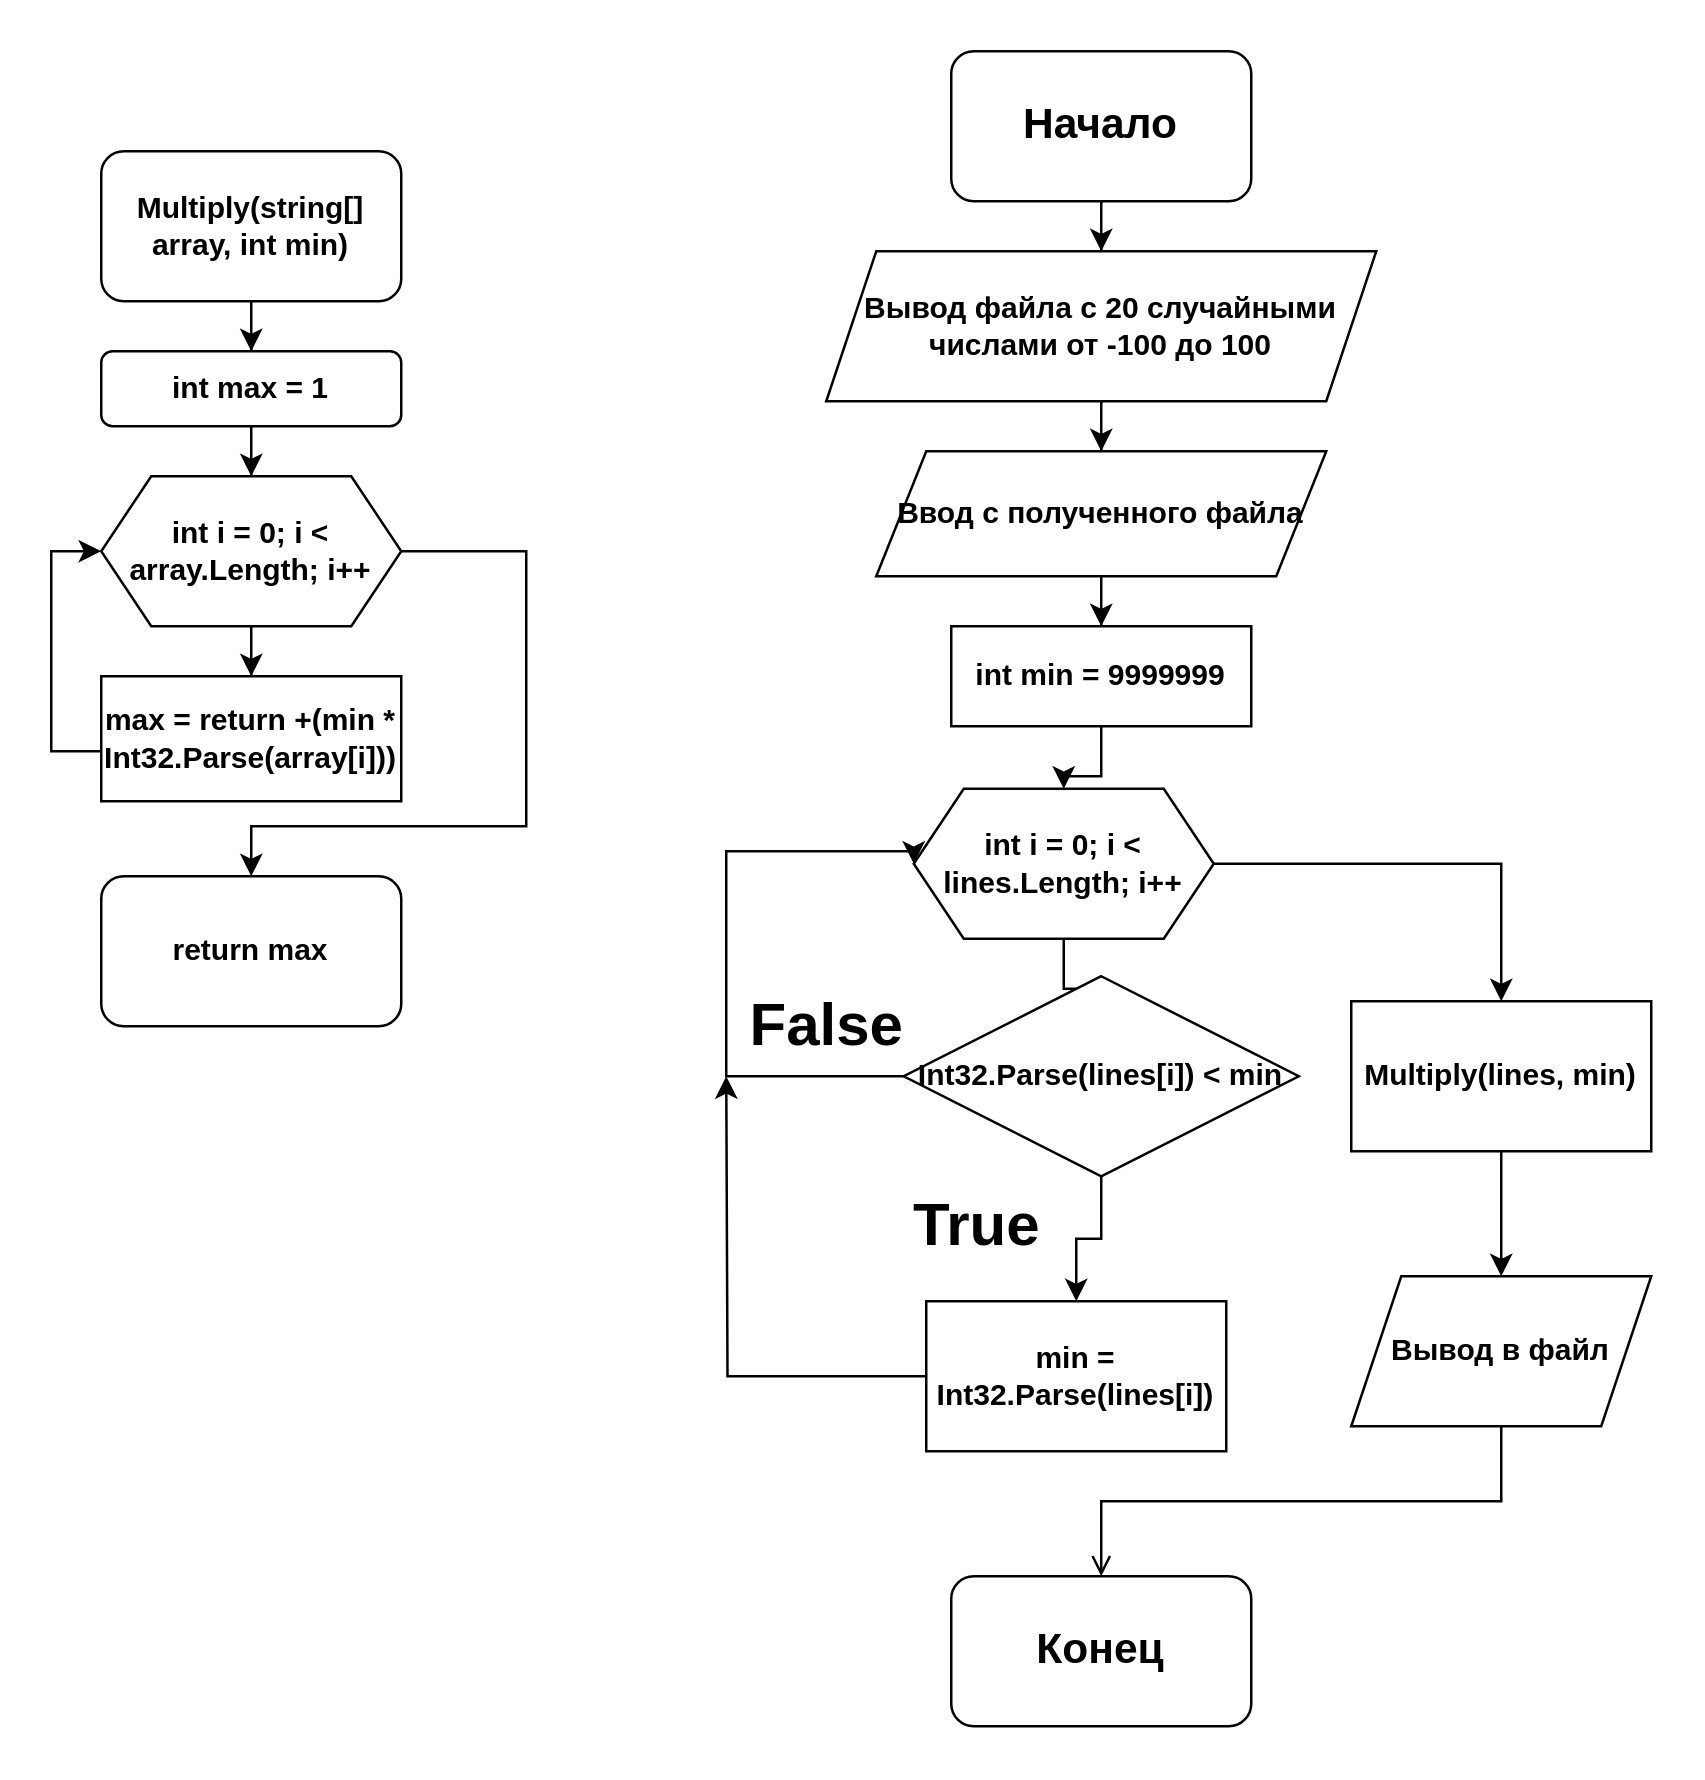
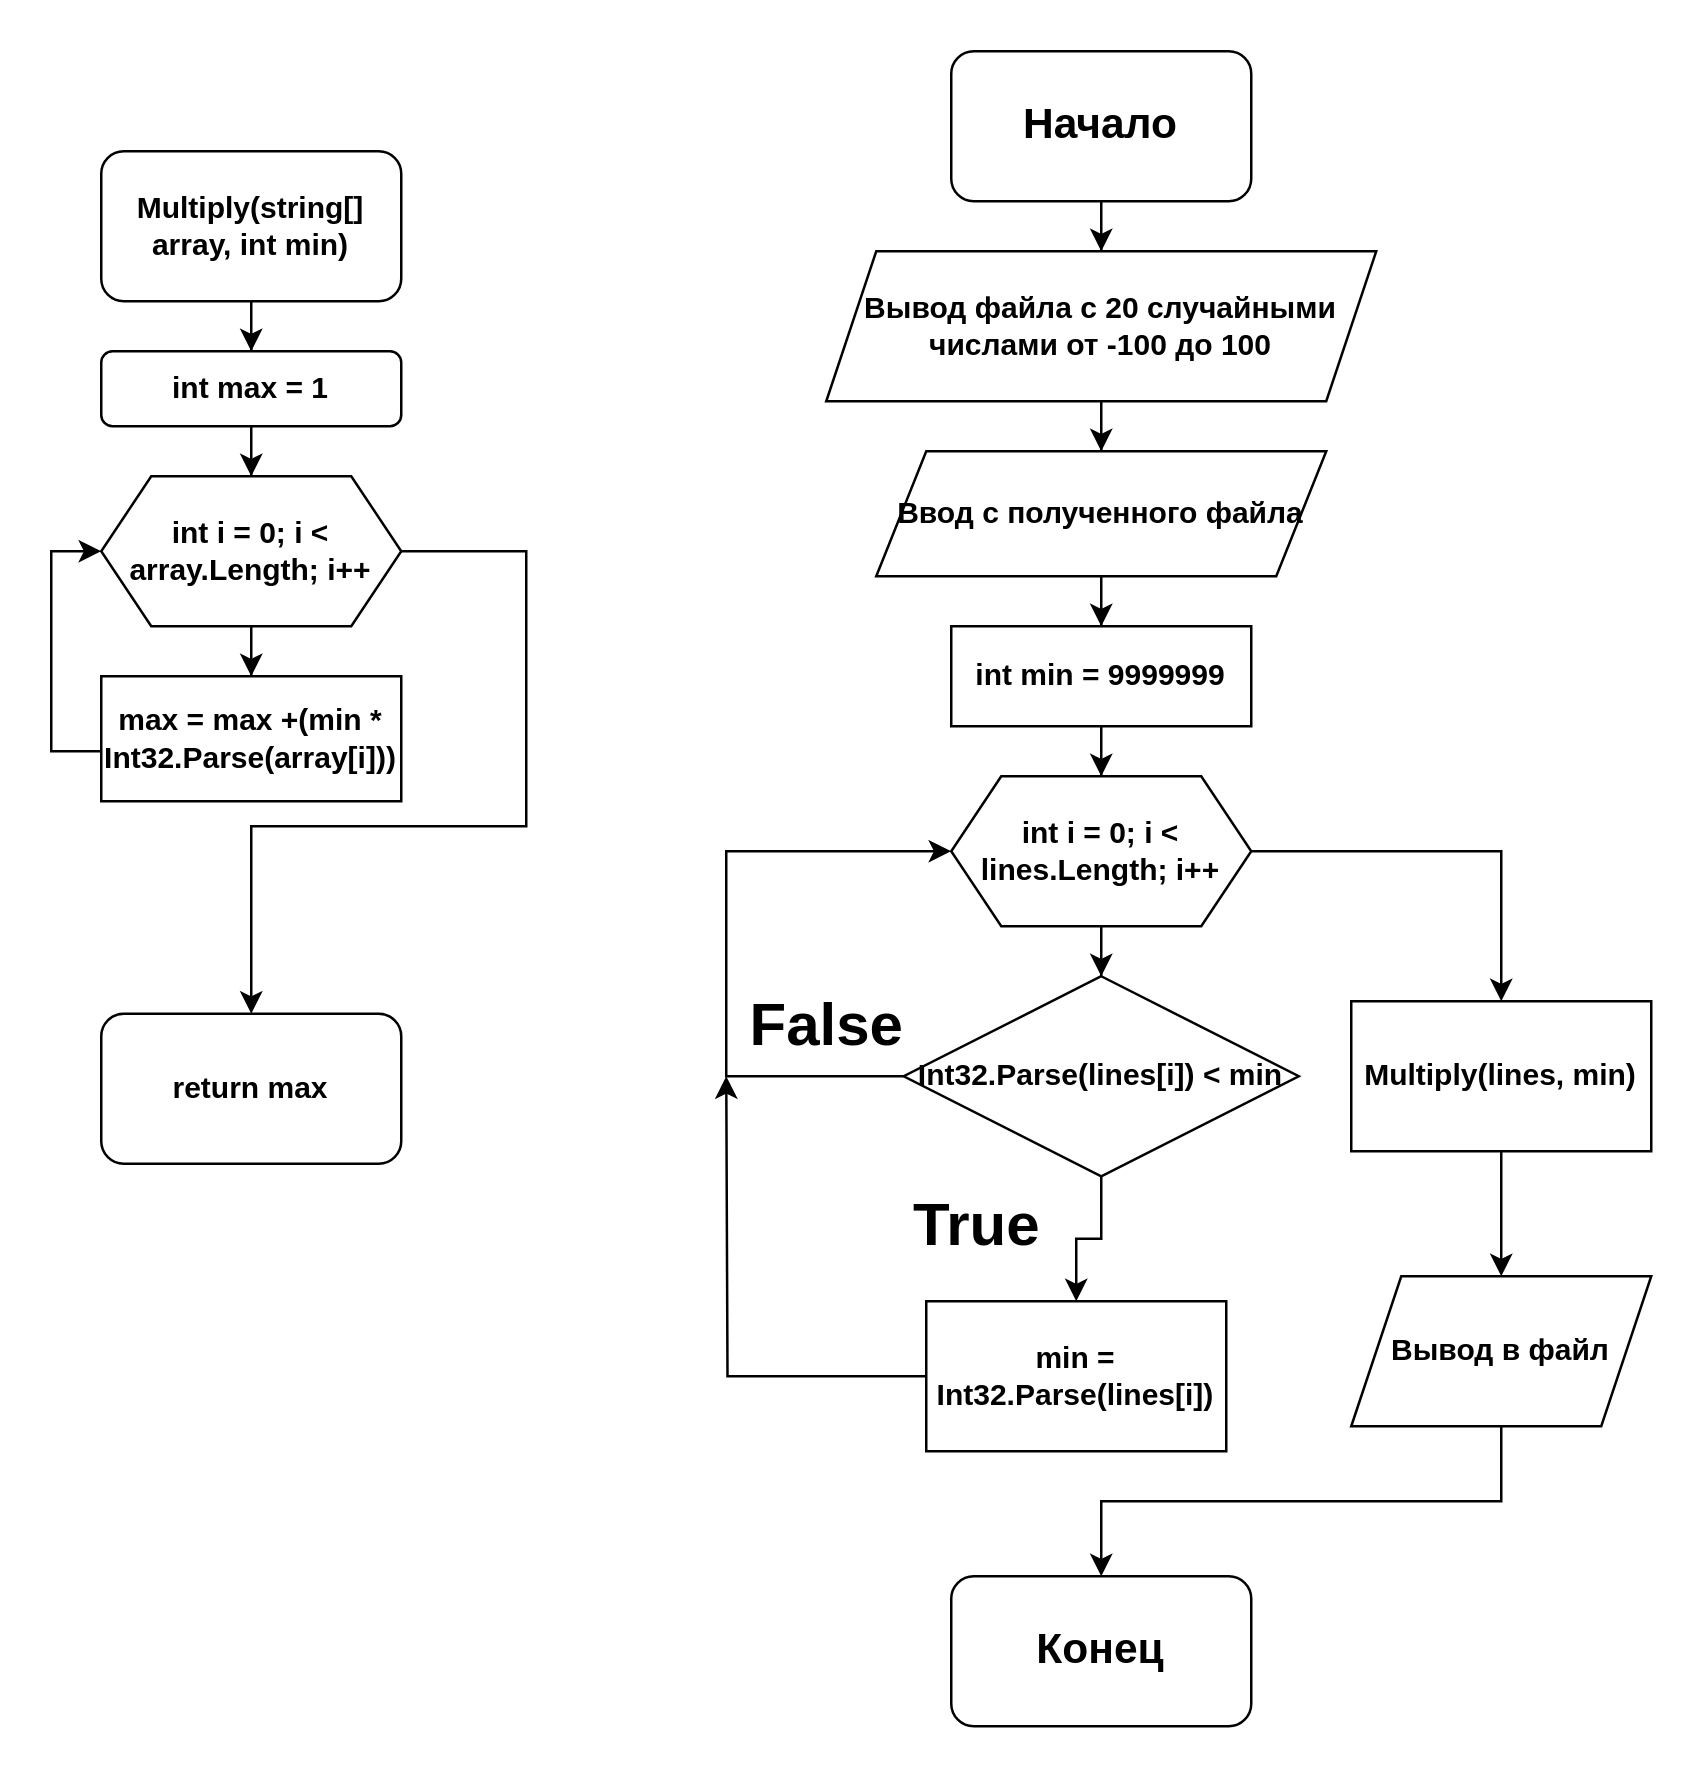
(251, 739) -> (251, 739)
(1064, 864) -> (1101, 851)
(251, 951) -> (251, 1089)
(1101, 1562) -> (1101, 1558)
